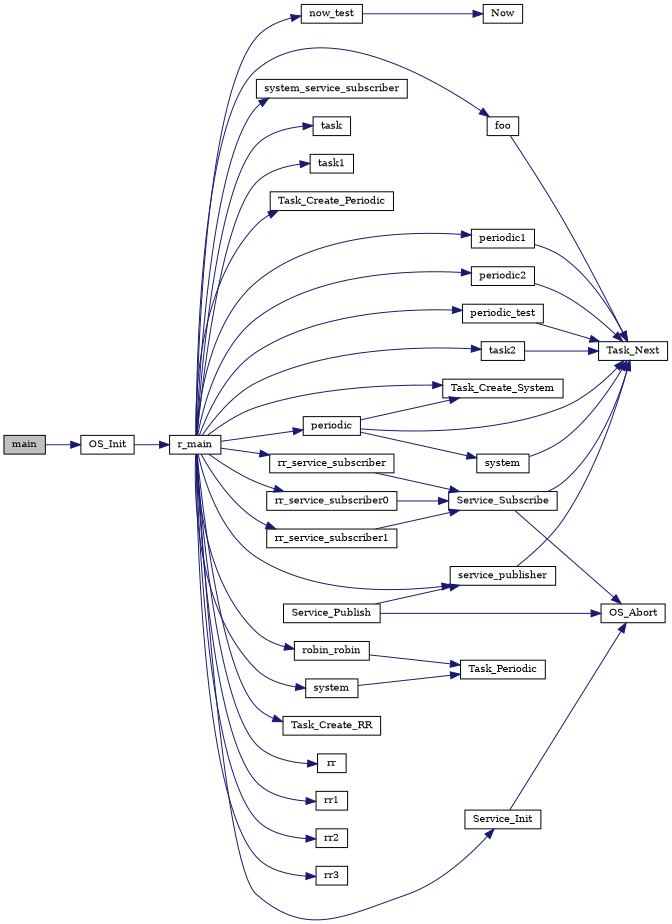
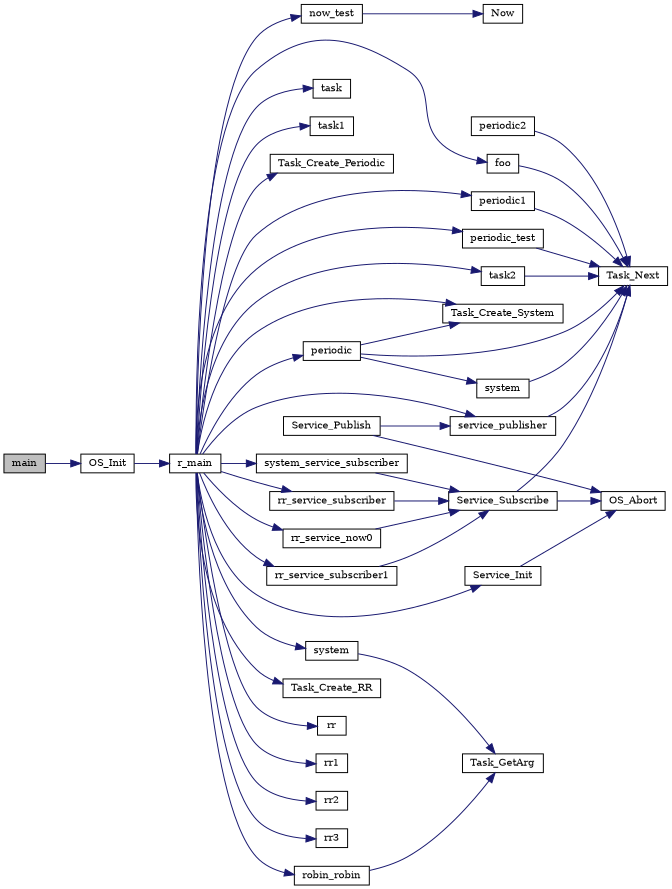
(291, 298) -> none
none -> (413, 481)
(332, 501) -> (332, 538)
(503, 670) -> (503, 763)
